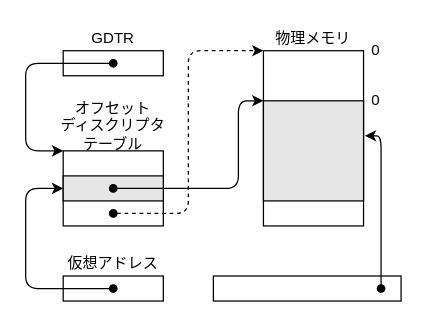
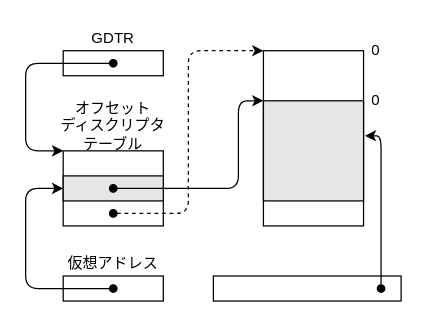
(313, 38) -> none
